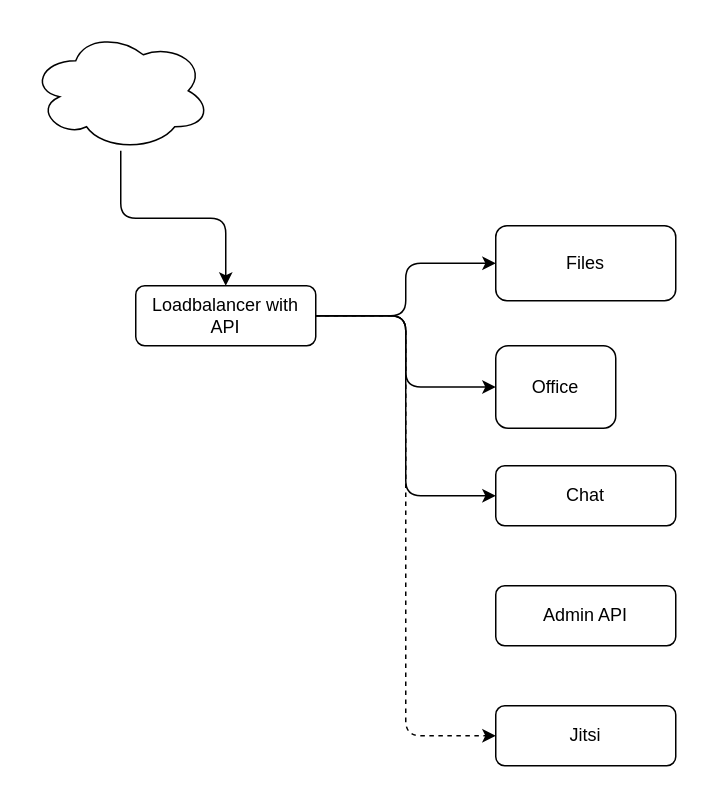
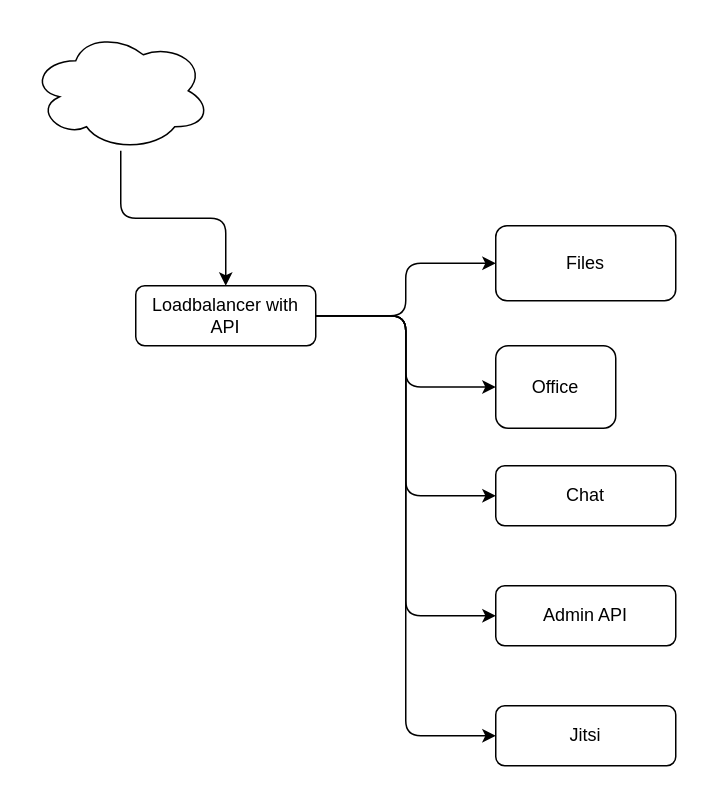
none -> (447, 616)
(406, 707) -> (406, 707)
